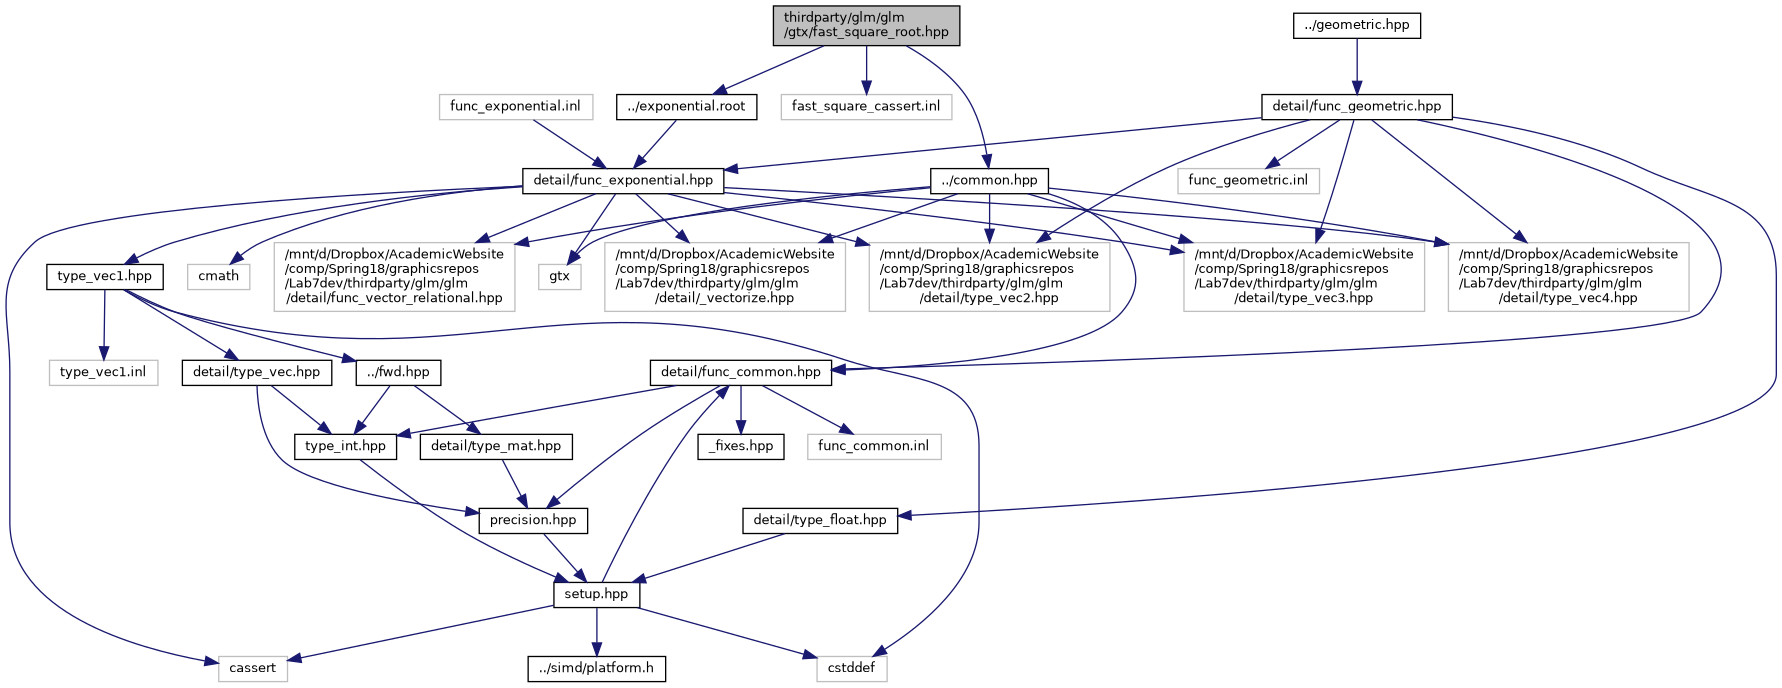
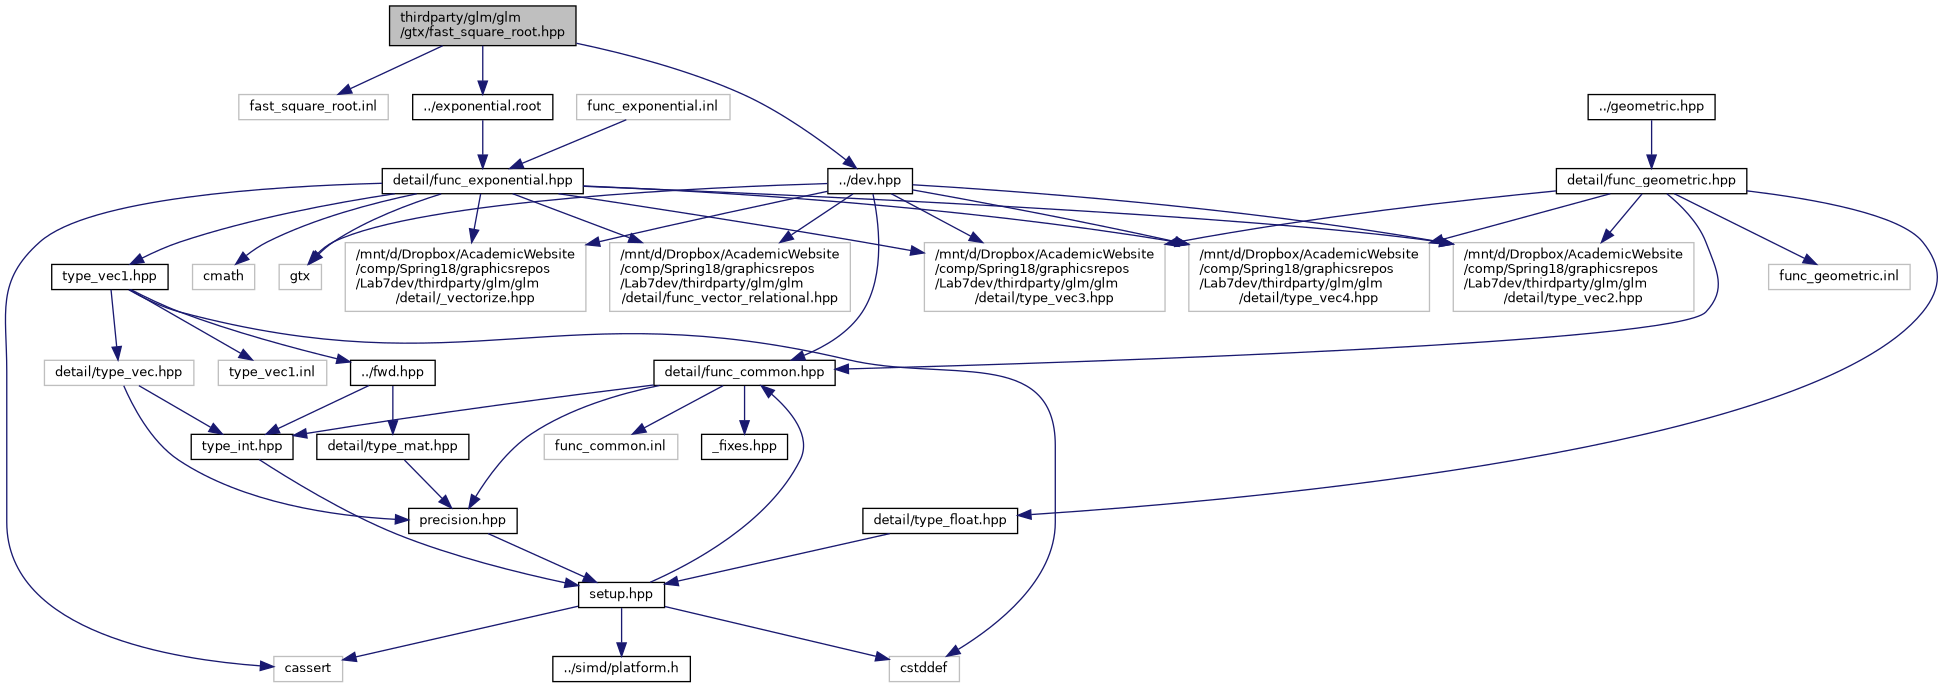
(867, 107) -> (314, 107)
(999, 143) -> none
(990, 181) -> (870, 181)
(257, 373) -> (119, 373)
